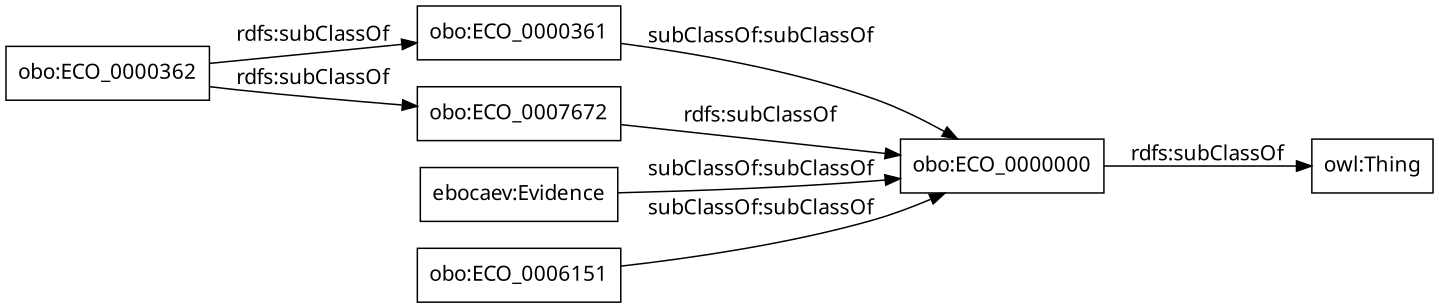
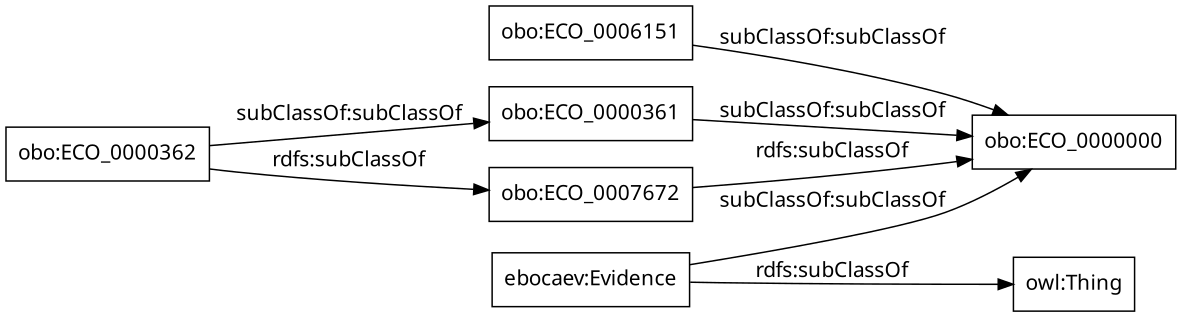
(313, 35) -> (349, 114)
(1200, 166) -> (844, 284)
